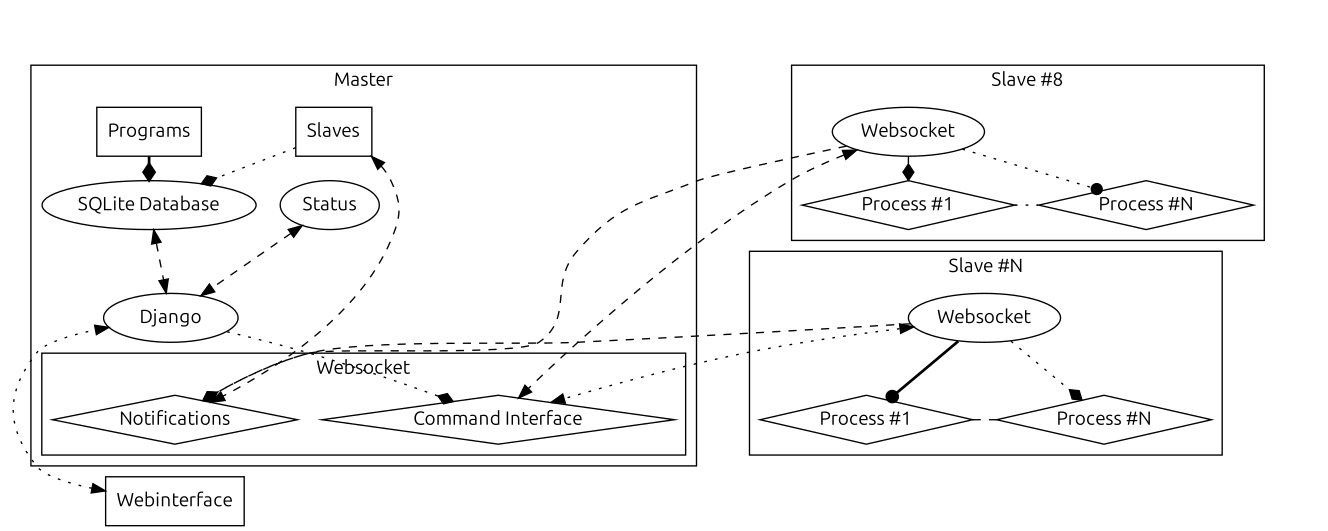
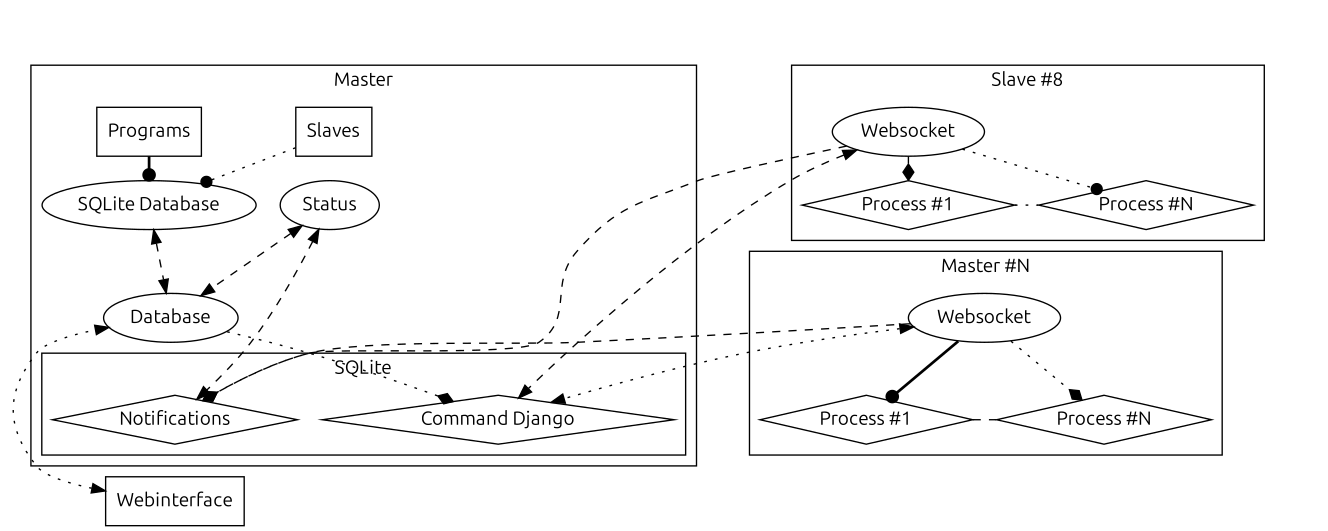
(149, 163) -> (149, 163)
(254, 164) -> (254, 164)
(986, 267) -> (986, 267)
(348, 304) -> (266, 321)
(171, 318) -> (171, 318)
(364, 369) -> (364, 369)
(498, 420) -> (498, 420)
